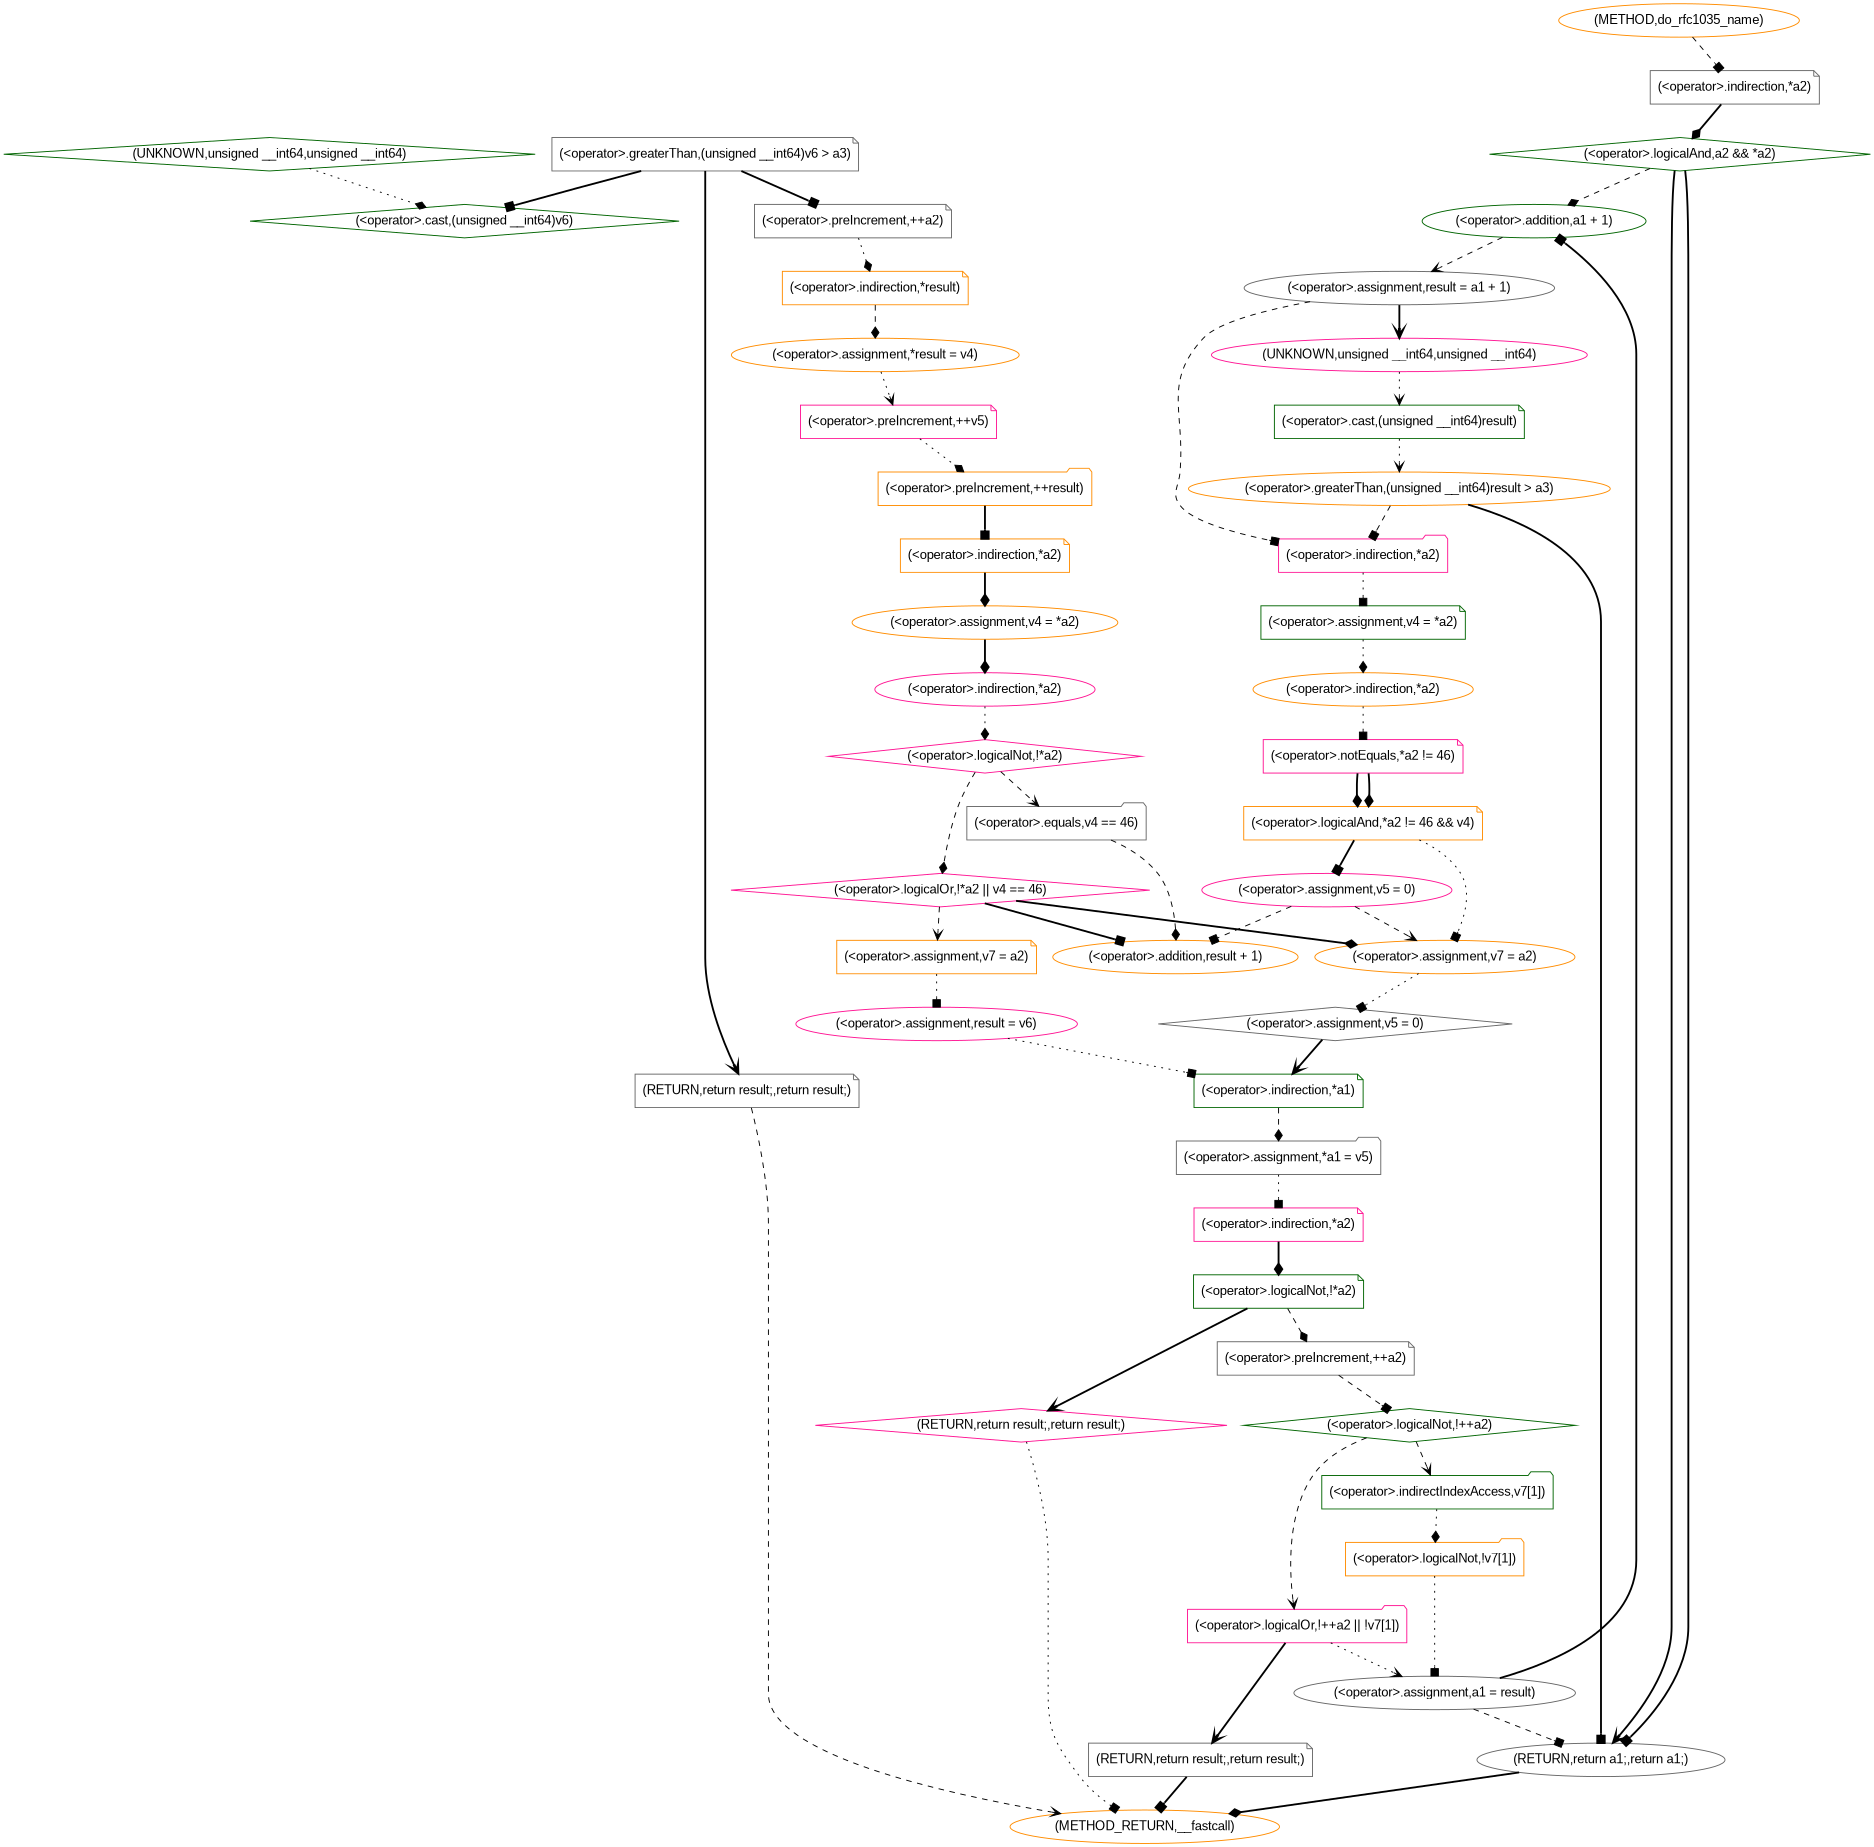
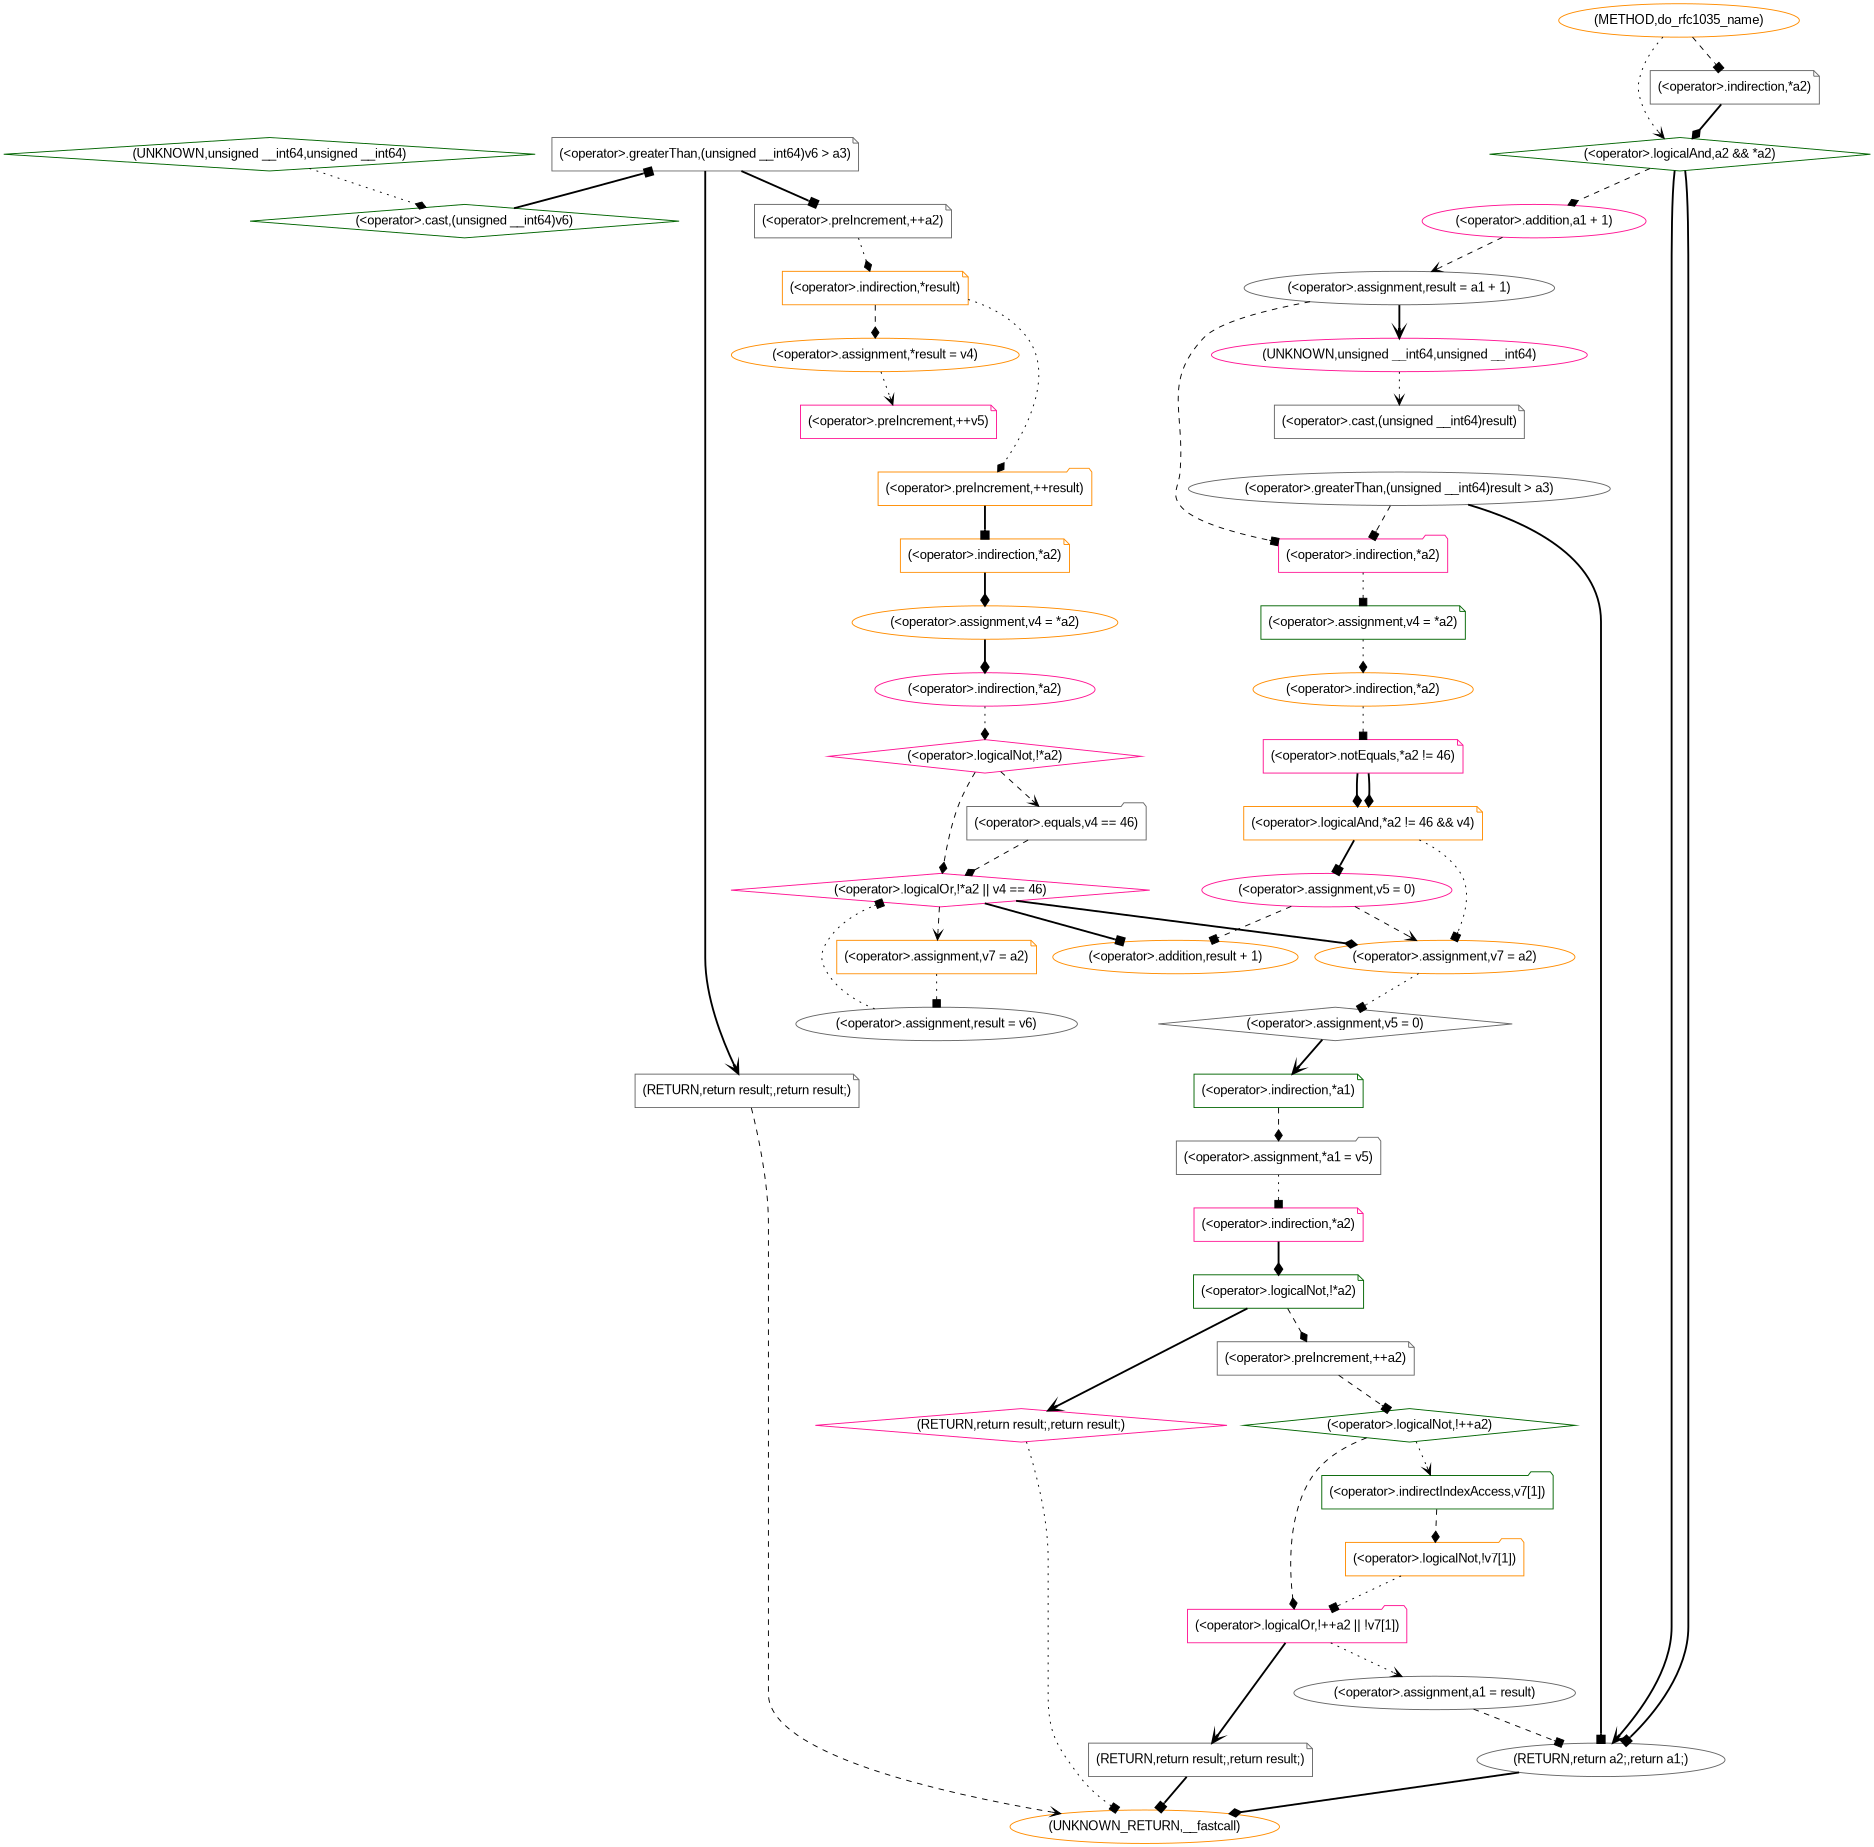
none -> (1639, 83)
(578, 188) -> (579, 191)
(1534, 221) -> (1534, 221)
(1399, 422) -> (1399, 422)
(1399, 451) -> none
(937, 452) -> (1038, 367)
(1399, 489) -> (1399, 489)
(1158, 874) -> (1002, 855)
(1636, 986) -> none
(937, 1024) -> (937, 1024)
(1097, 1055) -> (822, 957)
(1421, 1454) -> (1421, 1454)
(1300, 1503) -> (1300, 1503)
(1436, 1520) -> (1436, 1520)
(1435, 1621) -> (1370, 1591)
(1601, 1760) -> (1601, 1760)
(1145, 1827) -> (1145, 1827)
